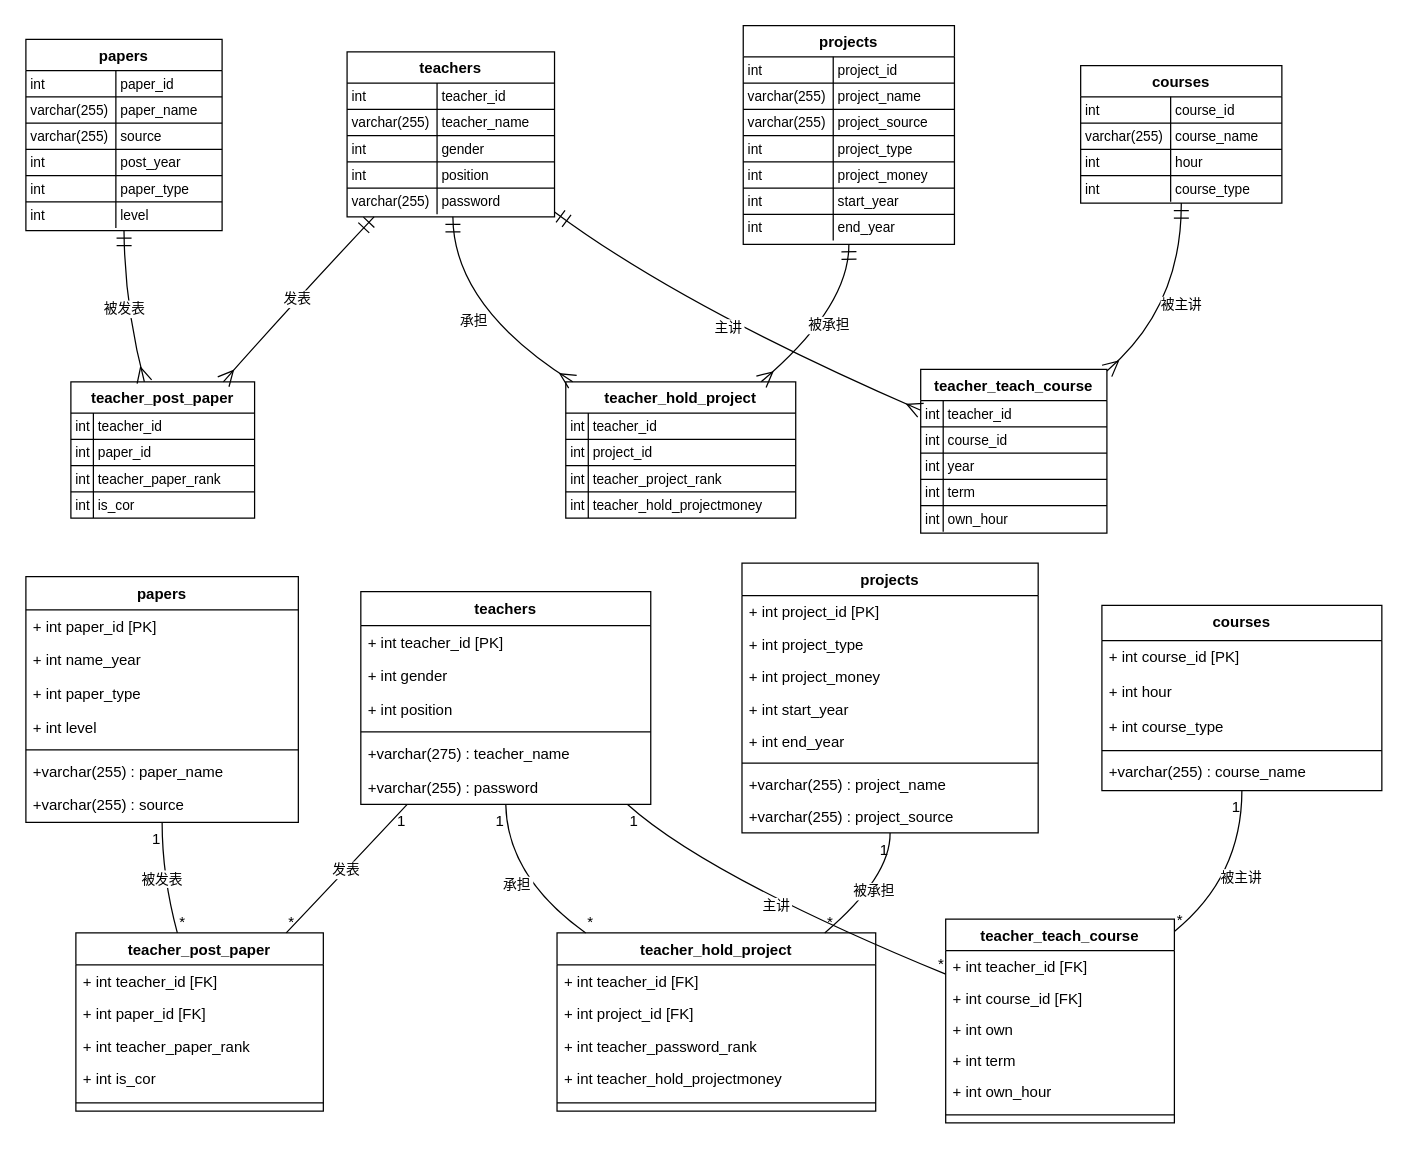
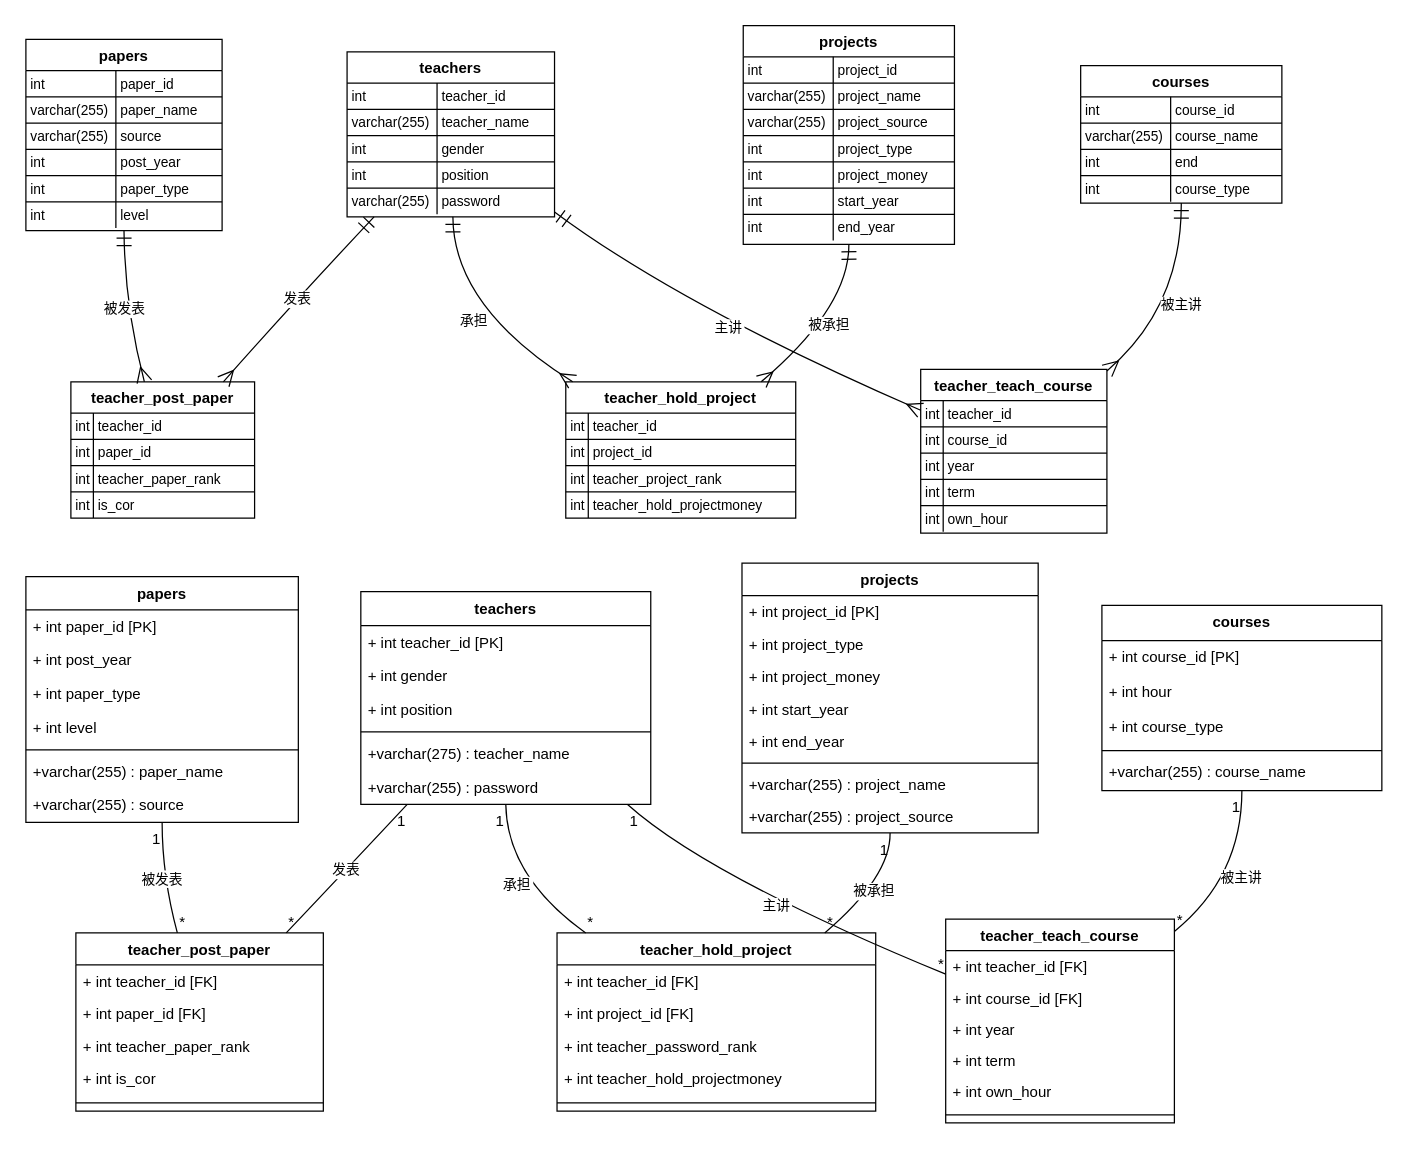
(1190, 163) -> (1187, 163)
(90, 661) -> (90, 661)
(984, 1030) -> (989, 1030)
